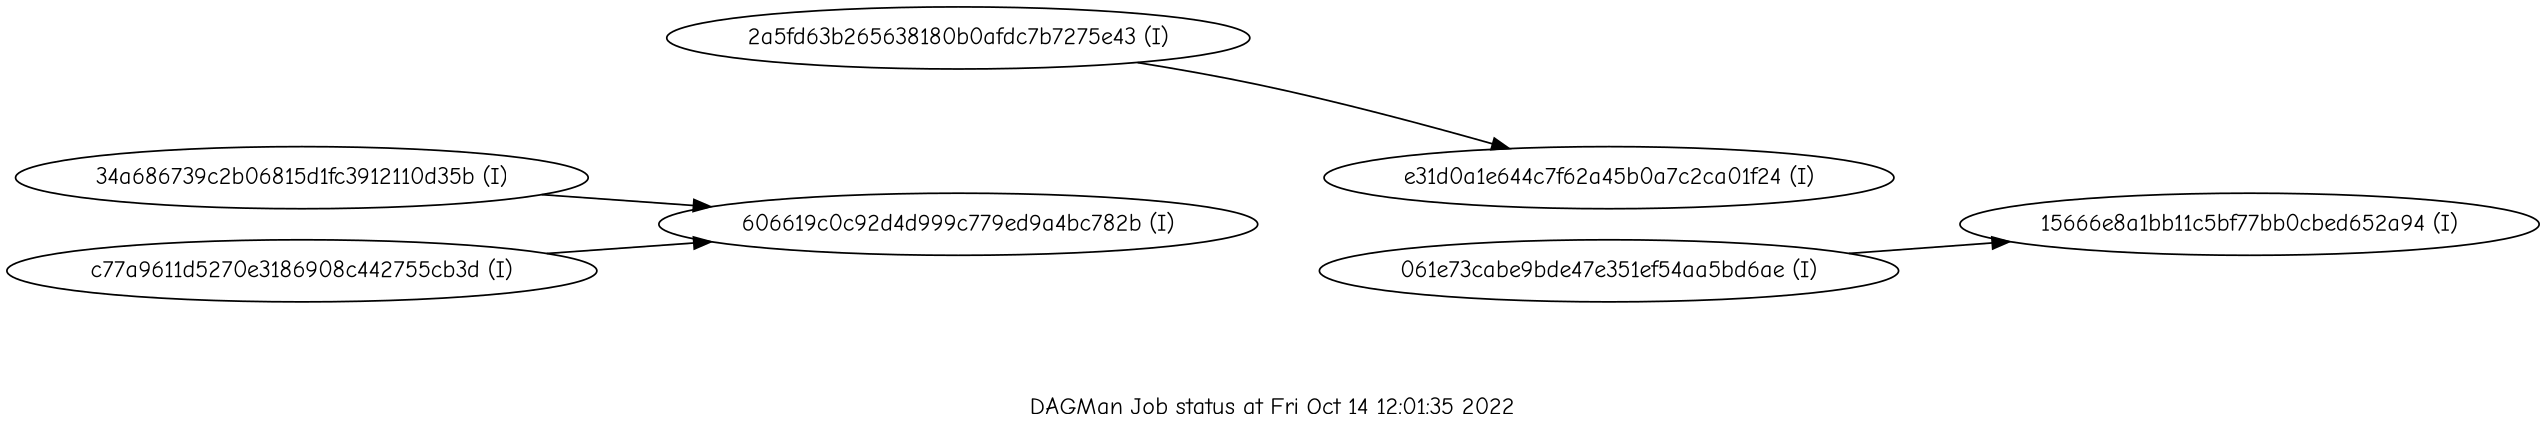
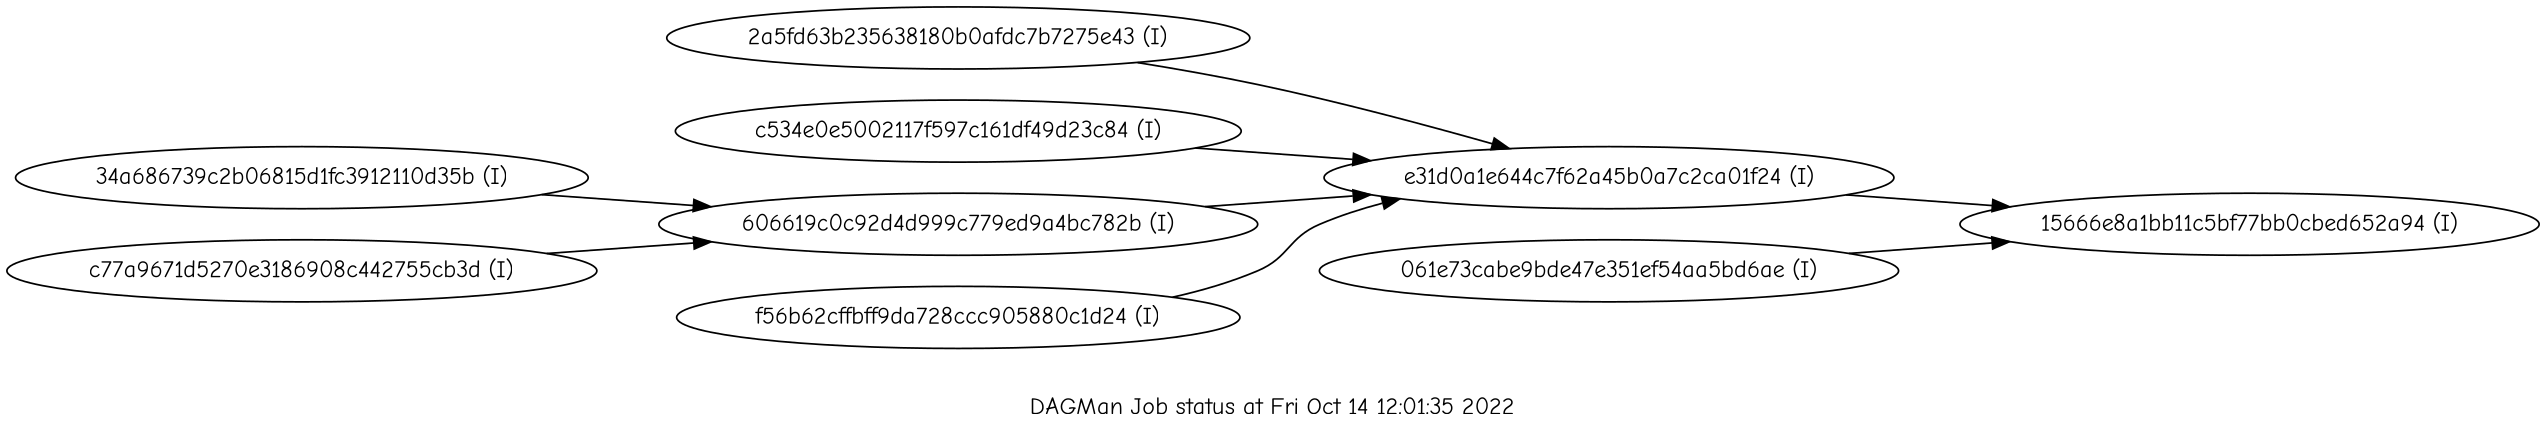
(958, 38) -> (958, 38)
none -> (958, 131)
none -> (1919, 200)
none -> (1279, 201)
(302, 271) -> (302, 271)
none -> (958, 317)
